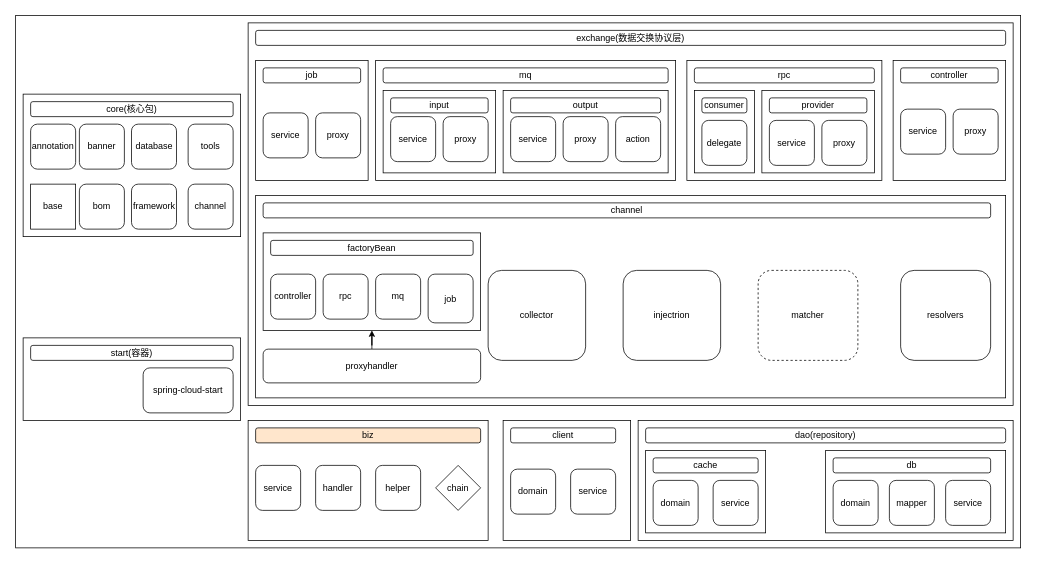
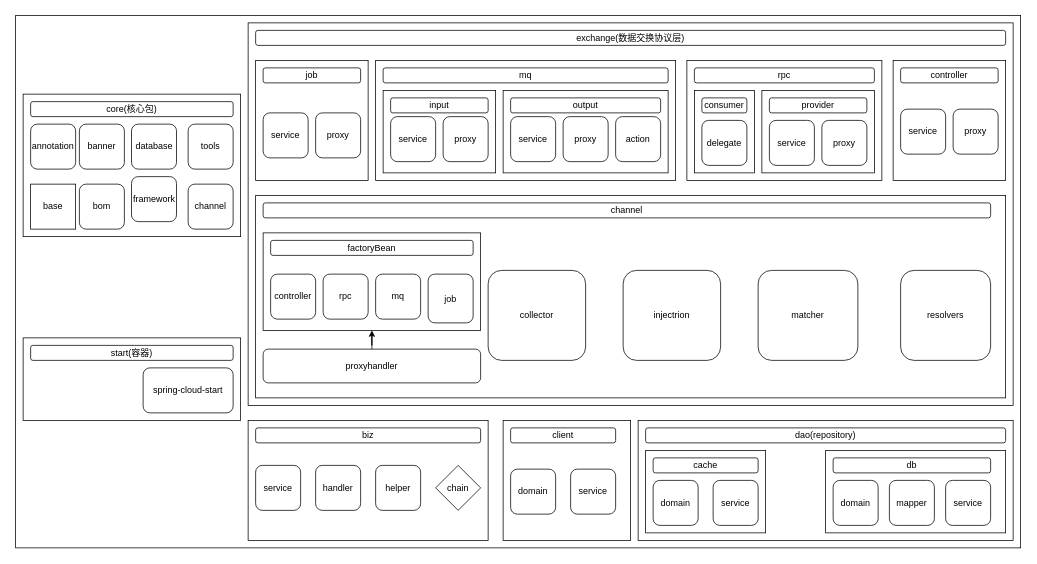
(154, 207) -> (154, 199)
(808, 315) -> (808, 315)
(368, 435) -> (368, 435)
